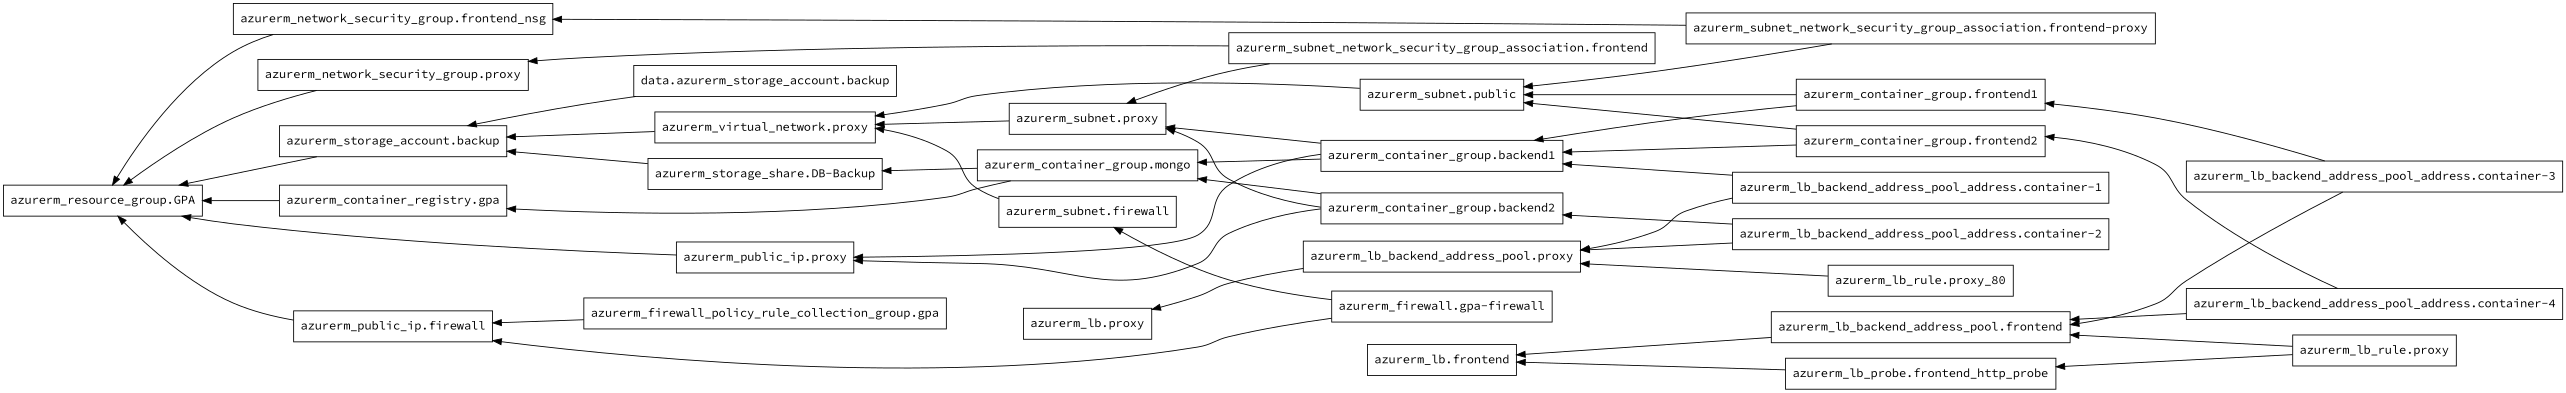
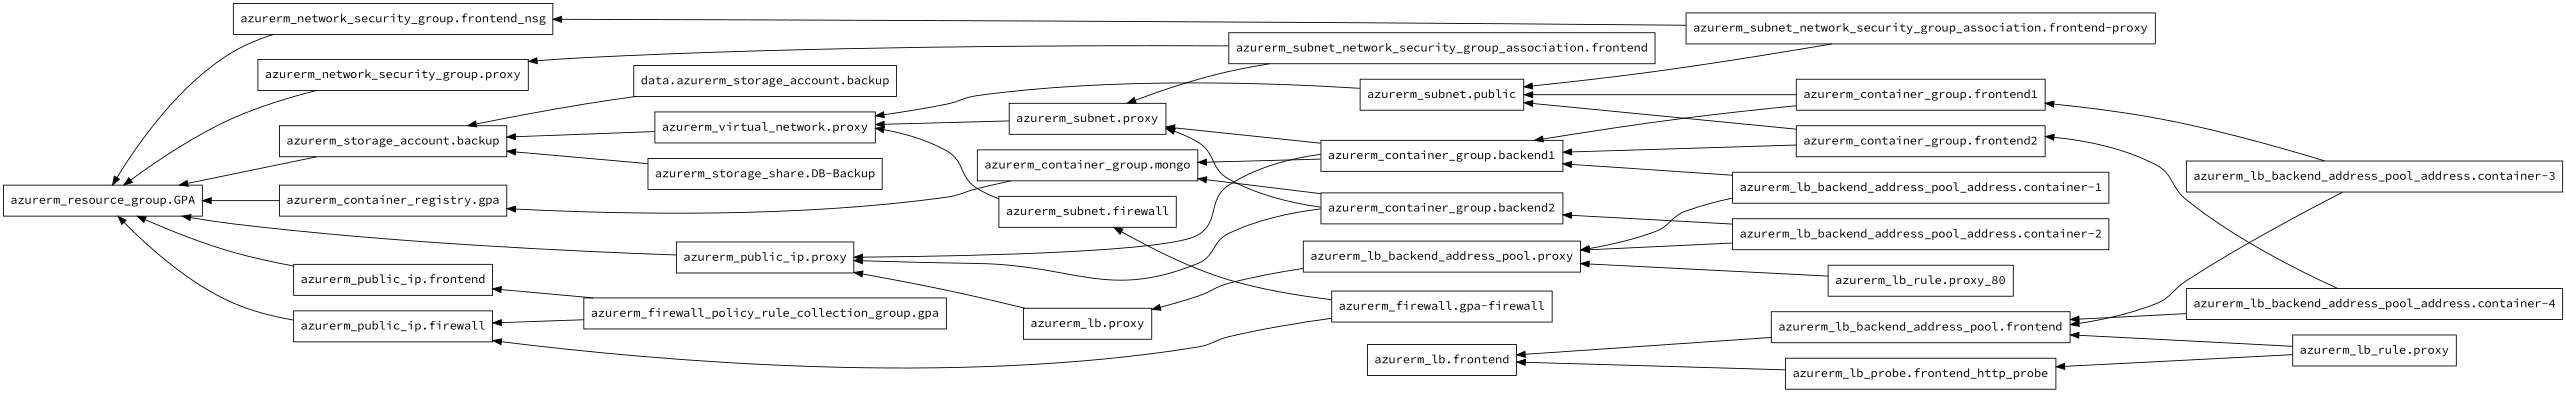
(934, 169) -> none
none -> (393, 280)
none -> (944, 290)
